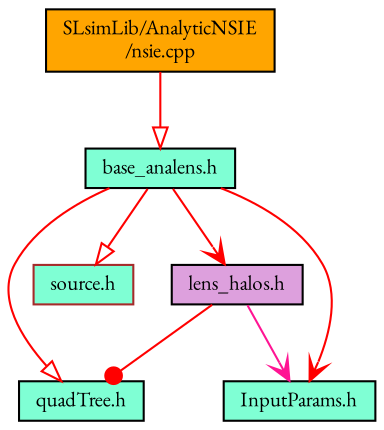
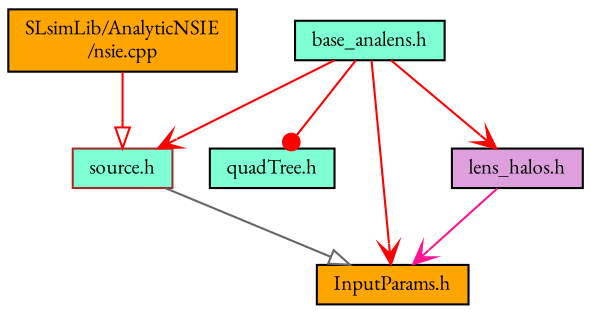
(160, 99) -> (123, 99)
(128, 218) -> (256, 100)
none -> (248, 222)
(17, 260) -> (326, 98)
(167, 338) -> none
(300, 401) -> (393, 285)
